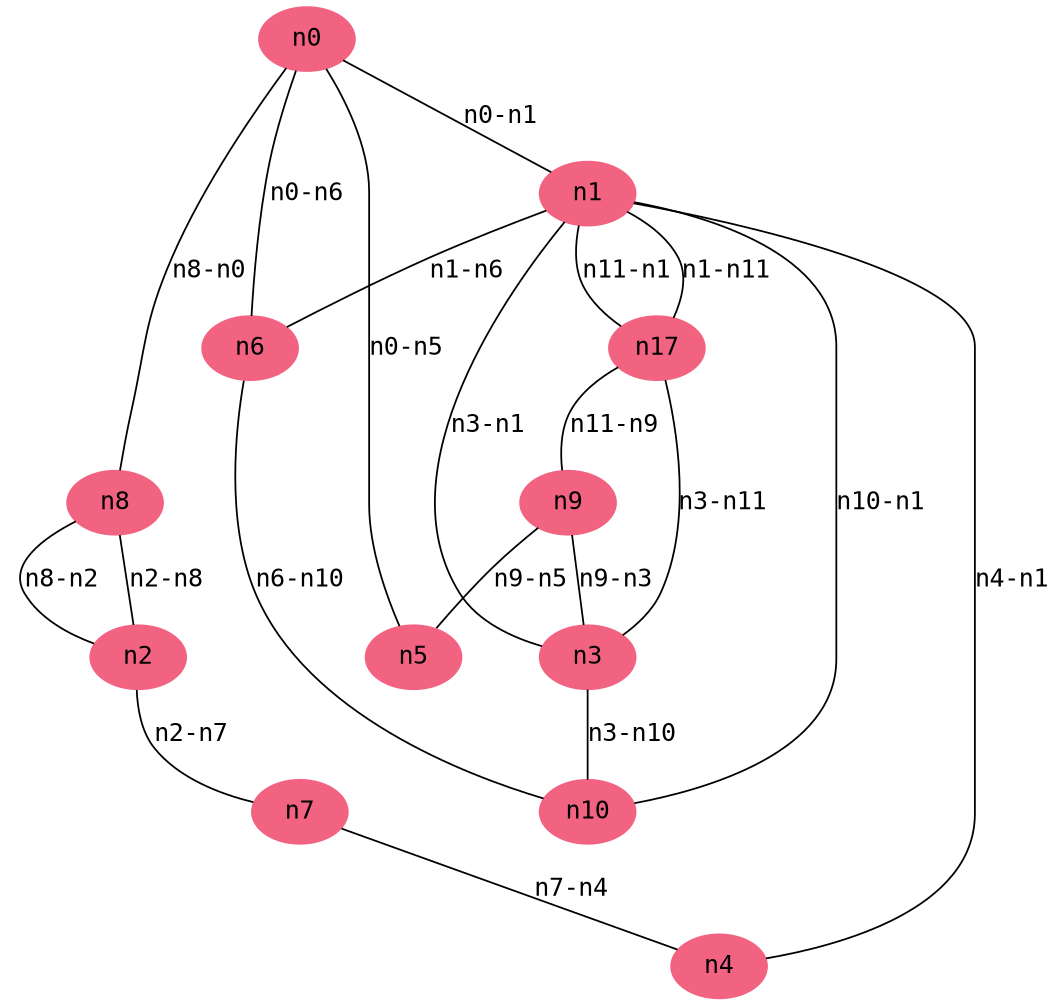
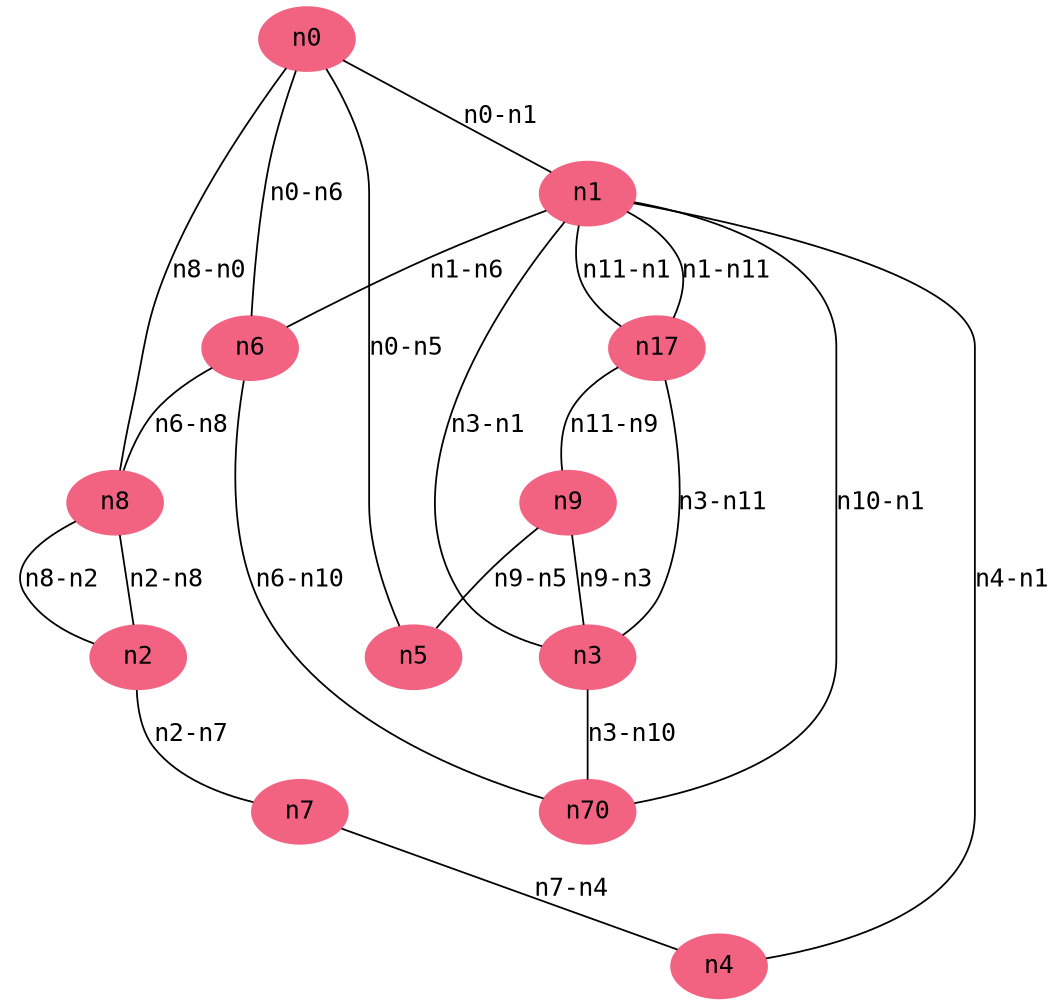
none -> (157, 410)
(588, 812) -> (588, 812)
